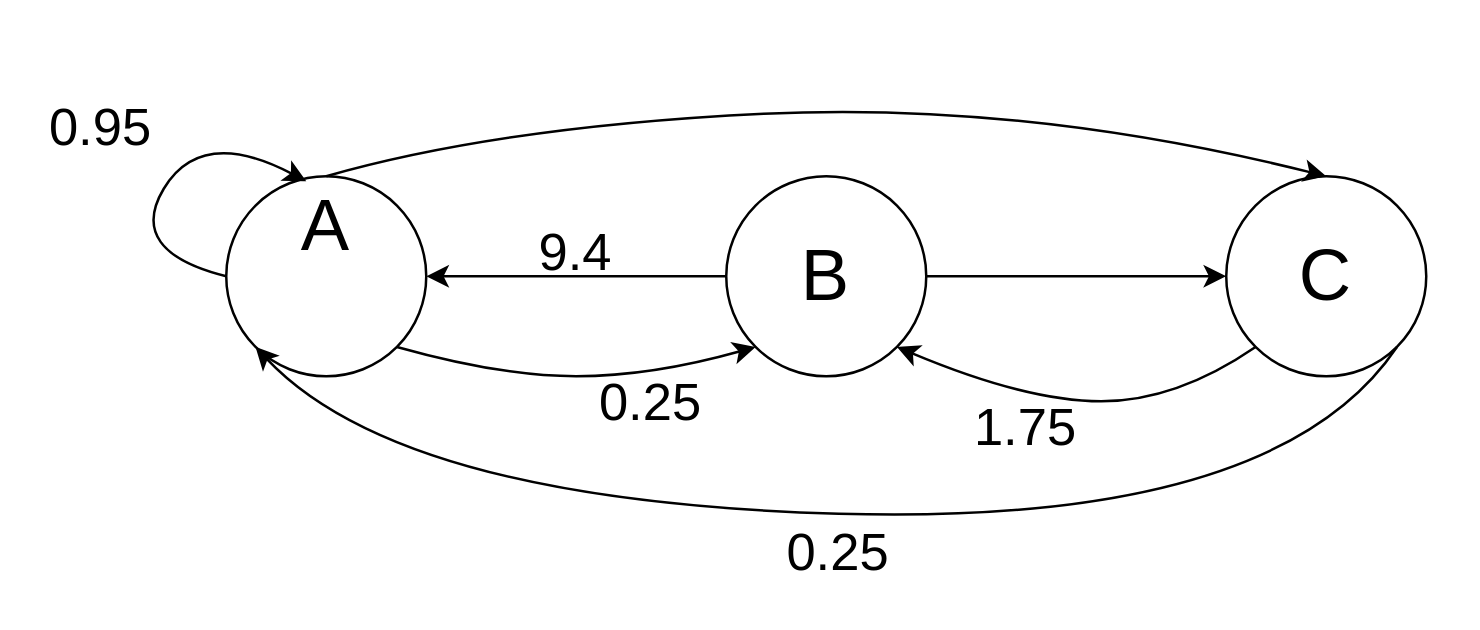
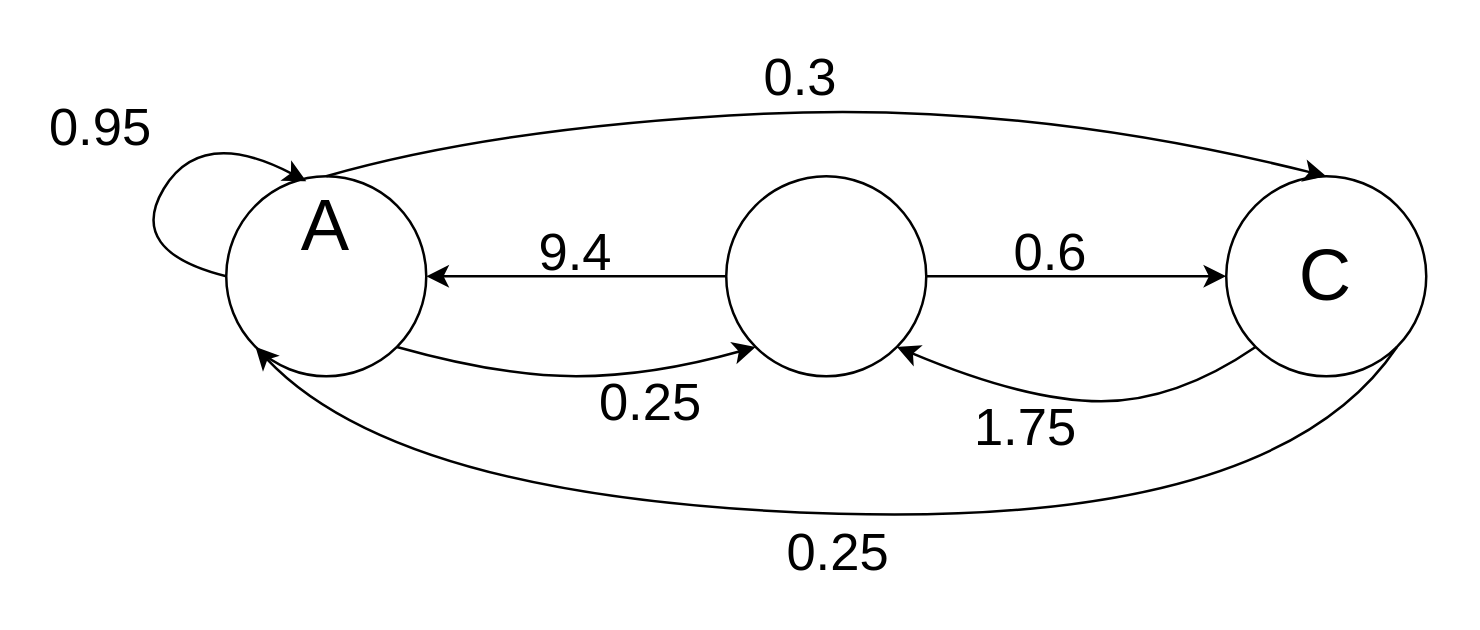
none -> (801, 76)
none -> (1051, 251)
(826, 276) -> none
